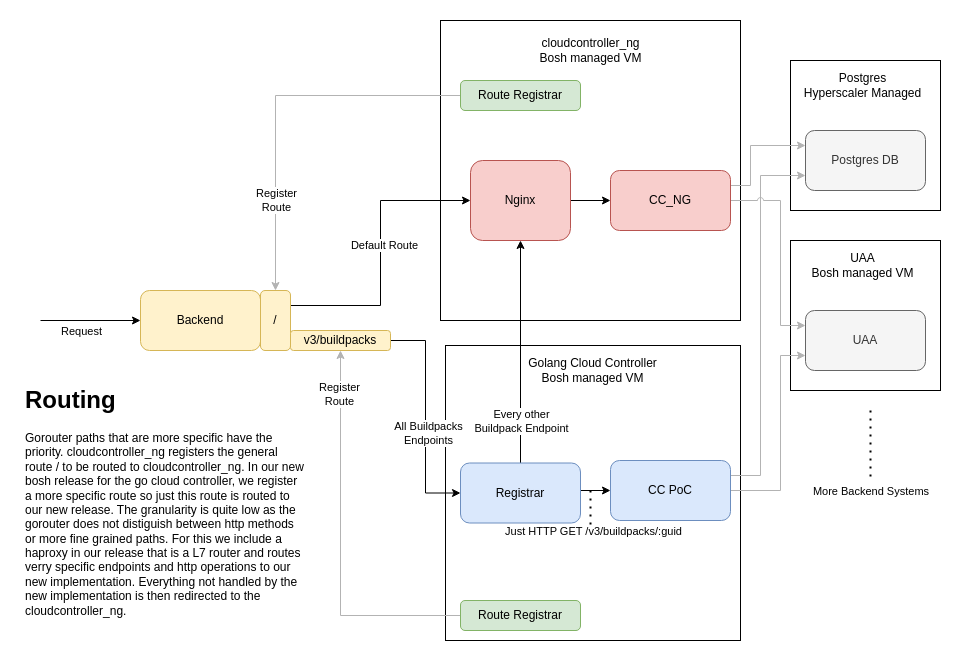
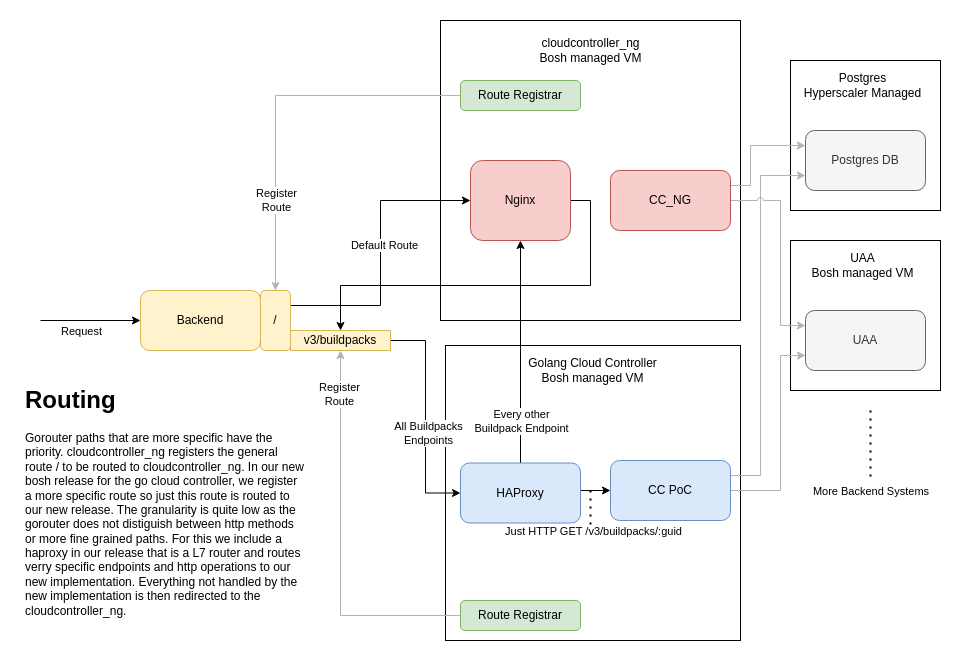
(596, 201) -> (491, 286)
(341, 341) -> (341, 341)
(521, 494) -> (521, 494)
